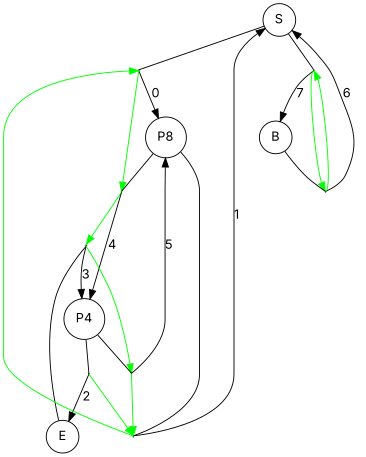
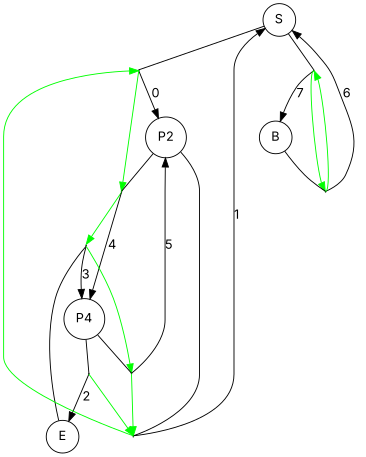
(166, 137) -> (166, 137)
